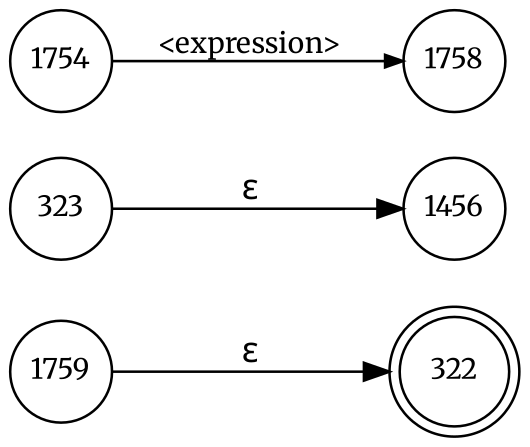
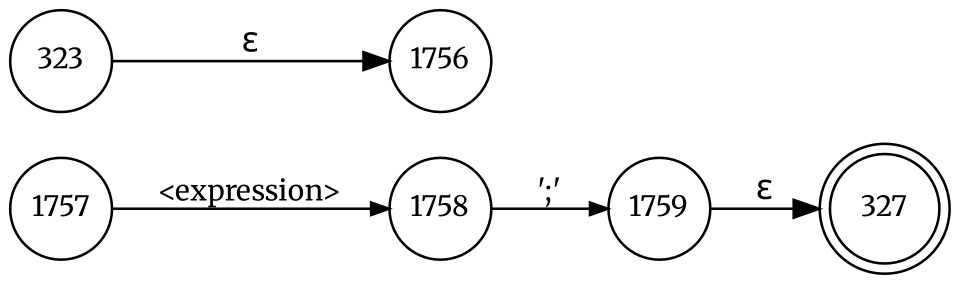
(61, 61) -> (61, 209)
(454, 209) -> (440, 61)
none -> (541, 209)
(454, 372) -> (885, 209)
